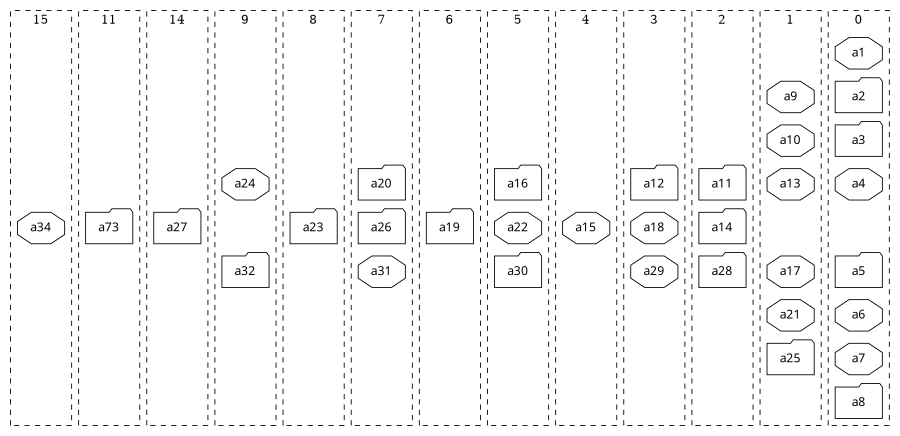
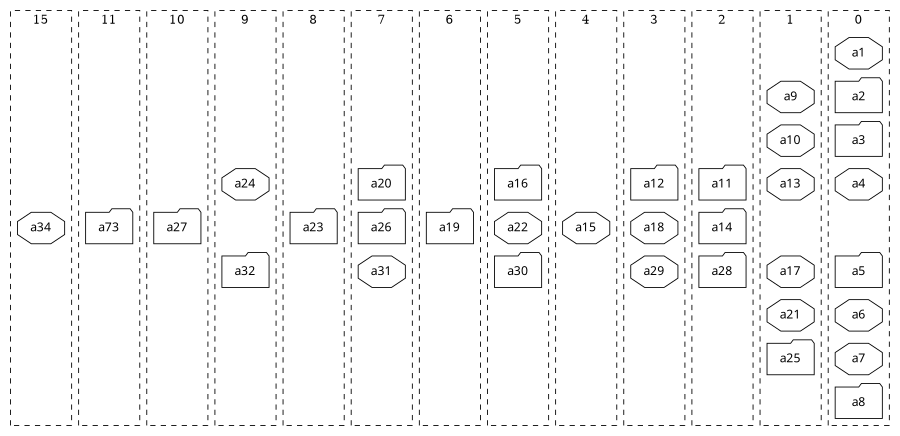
(177, 21) -> (177, 21)
